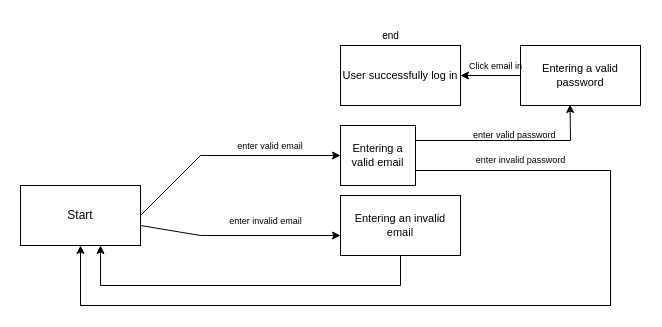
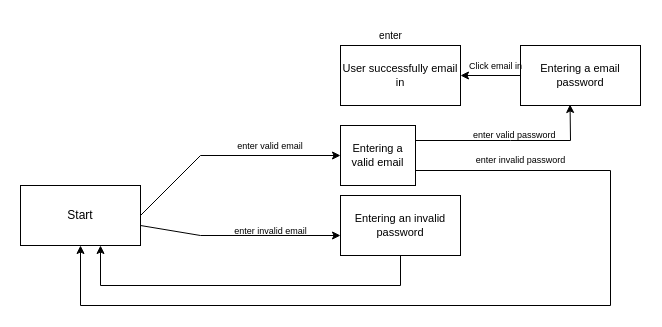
(391, 36) -> (391, 36)
(401, 76) -> (401, 76)
(581, 76) -> (581, 76)
(266, 221) -> (271, 231)
(401, 226) -> (401, 226)
